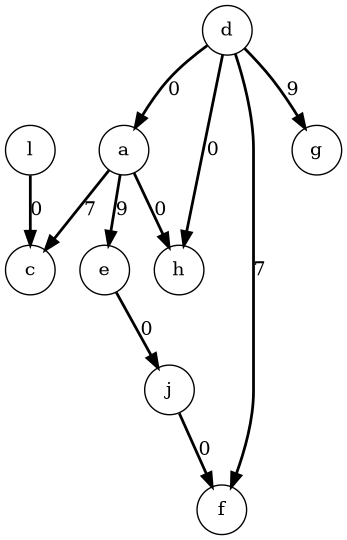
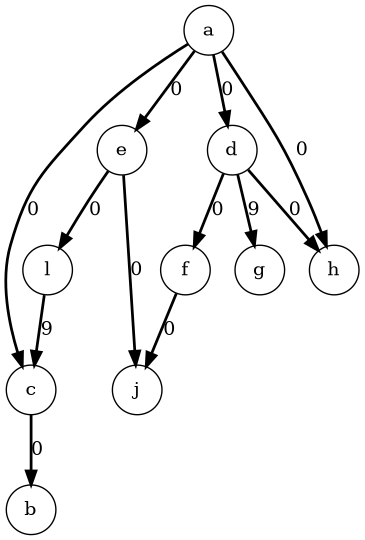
(171, 77) -> (219, 83)
none -> (87, 203)
(37, 210) -> (48, 330)
(91, 210) -> (34, 210)
(123, 210) -> (177, 90)
(260, 270) -> (218, 210)
(193, 444) -> (164, 323)
none -> (31, 510)
